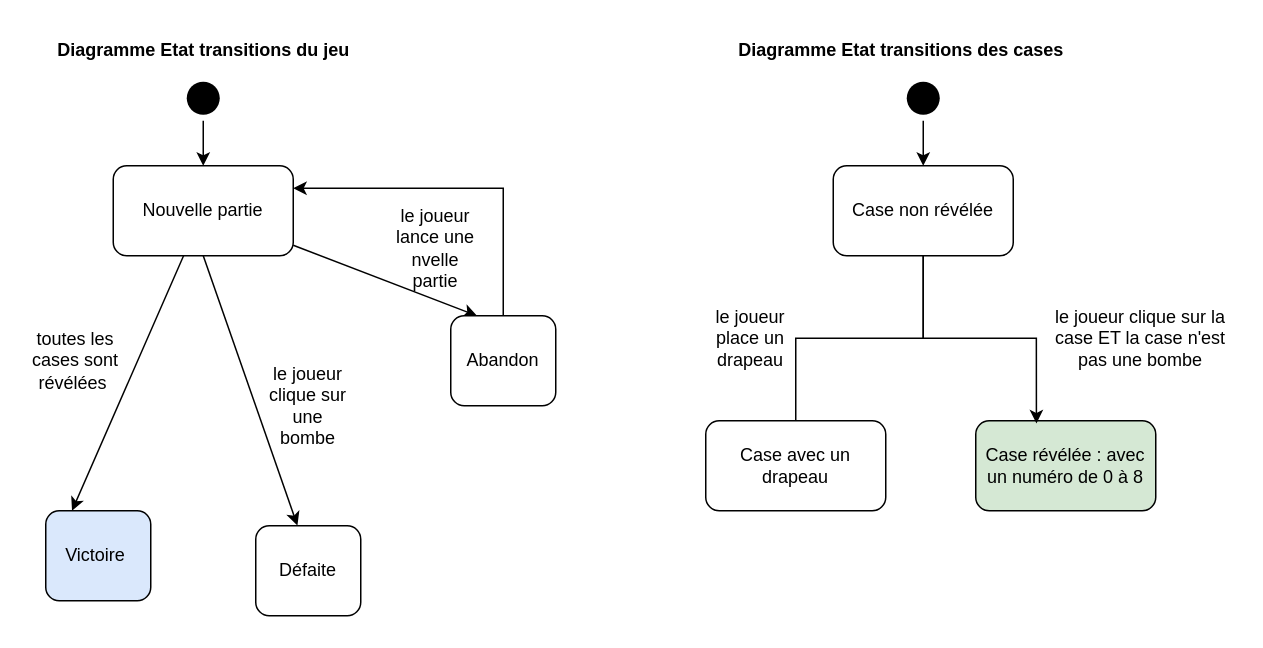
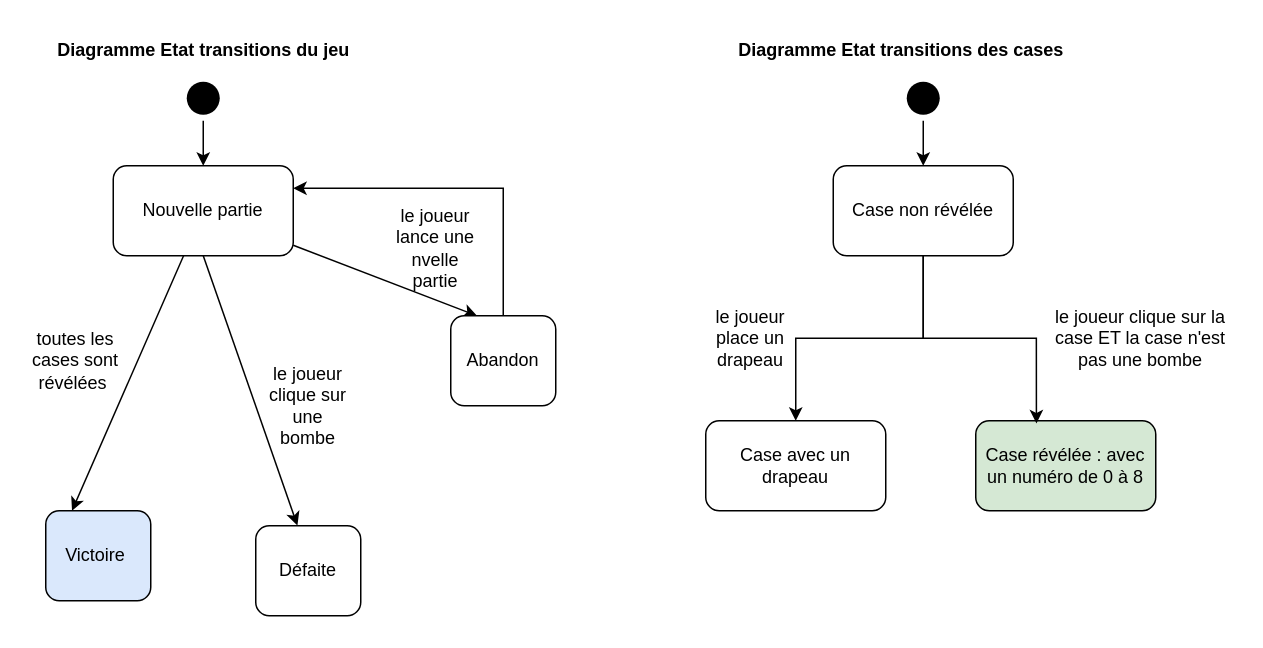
(796, 413) -> (796, 409)
